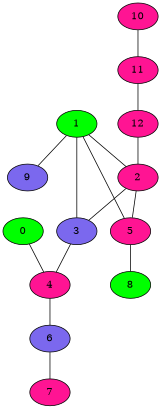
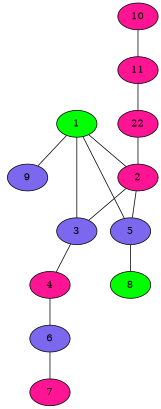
(138, 124) -> (138, 124)
(23, 231) -> none
(131, 231) -> (131, 231)
